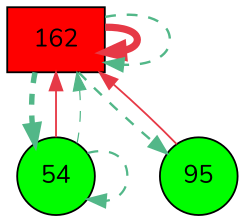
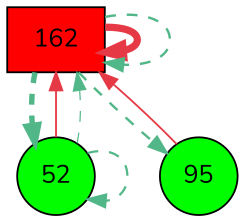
(56, 176) -> (56, 176)
